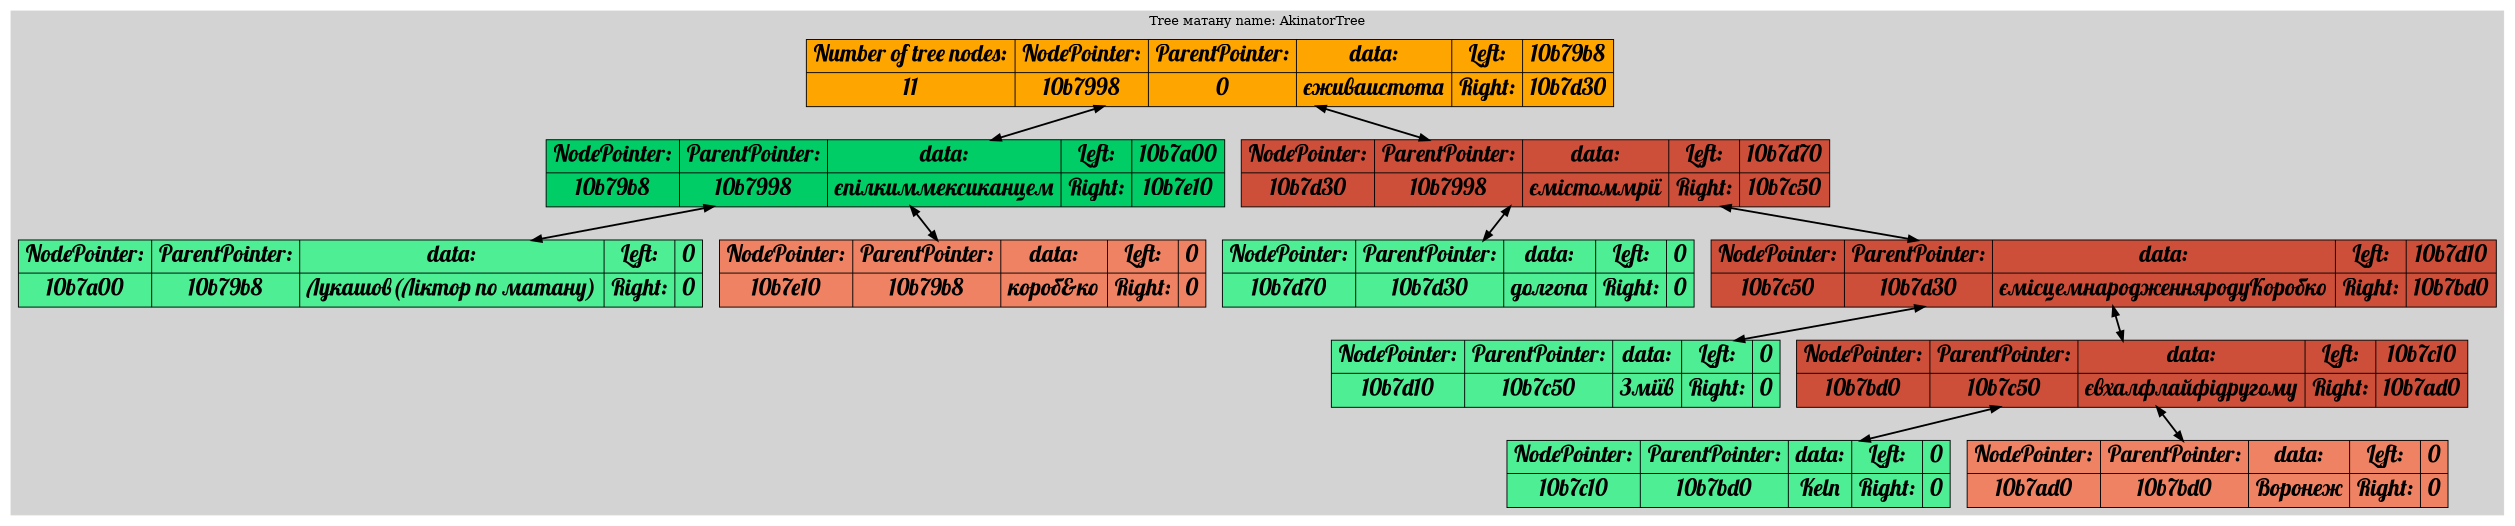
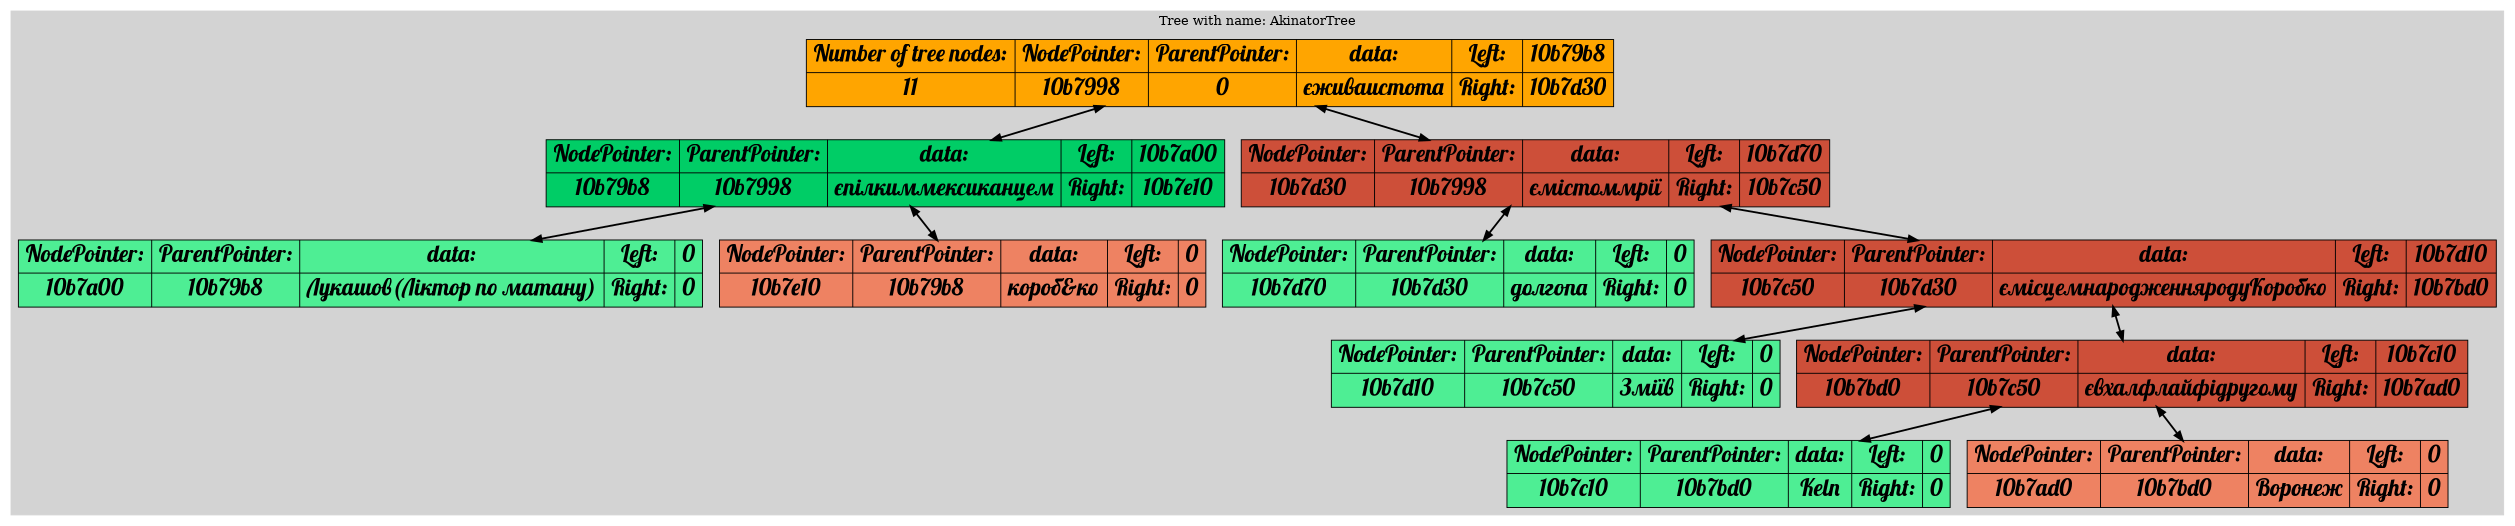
(1257, 22) -> (1257, 22)
